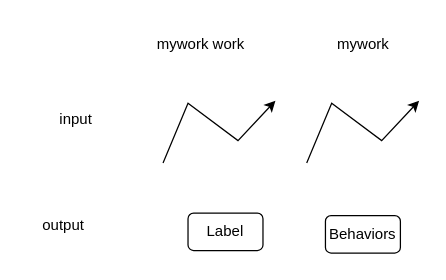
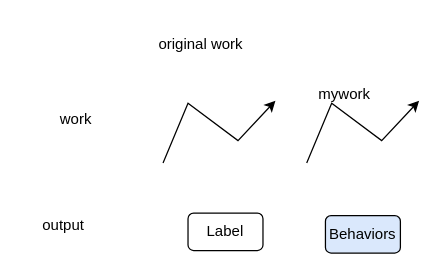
(201, 44) -> (201, 44)
(363, 44) -> (344, 94)
(76, 119) -> (76, 119)
(363, 234) -> (363, 234)
